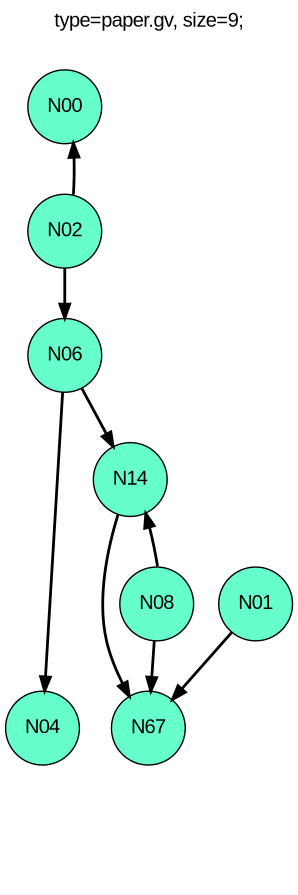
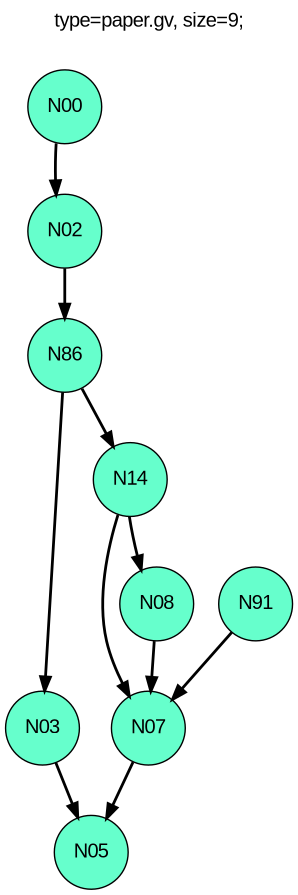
(74, 176) -> (55, 162)
(65, 355) -> (65, 355)
(154, 547) -> (133, 537)
(256, 604) -> (256, 604)
(42, 728) -> (42, 728)
(148, 728) -> (148, 728)
none -> (91, 852)
